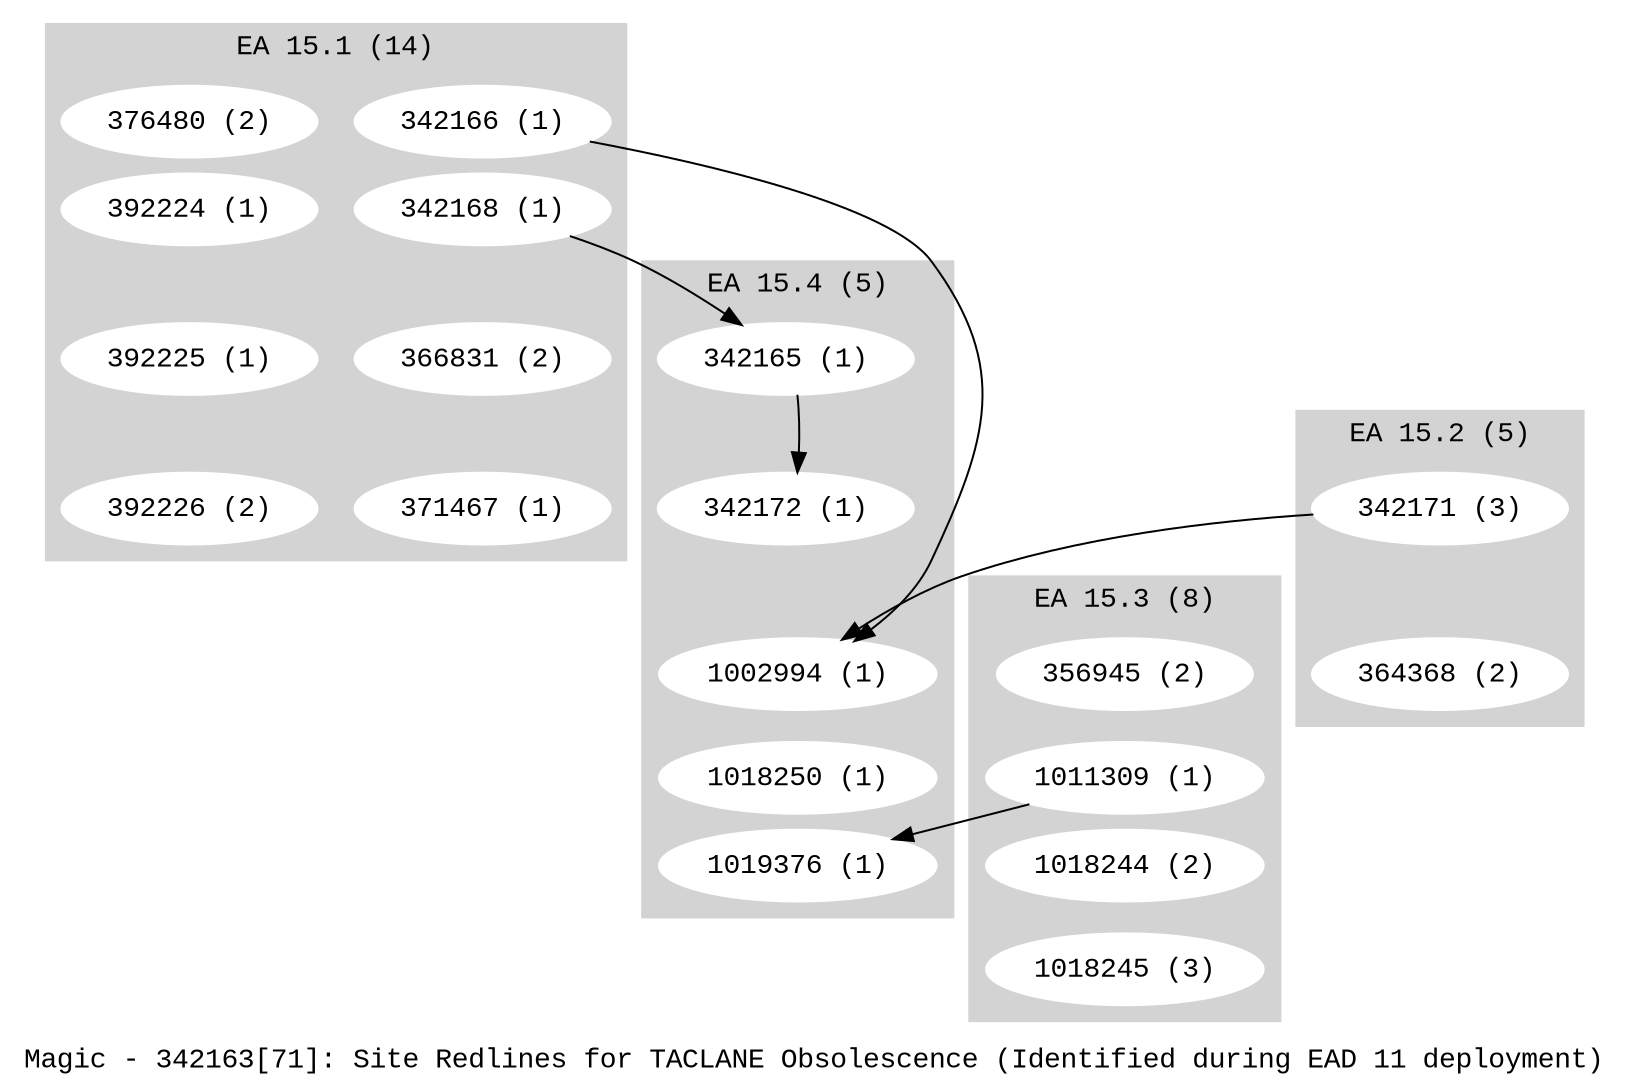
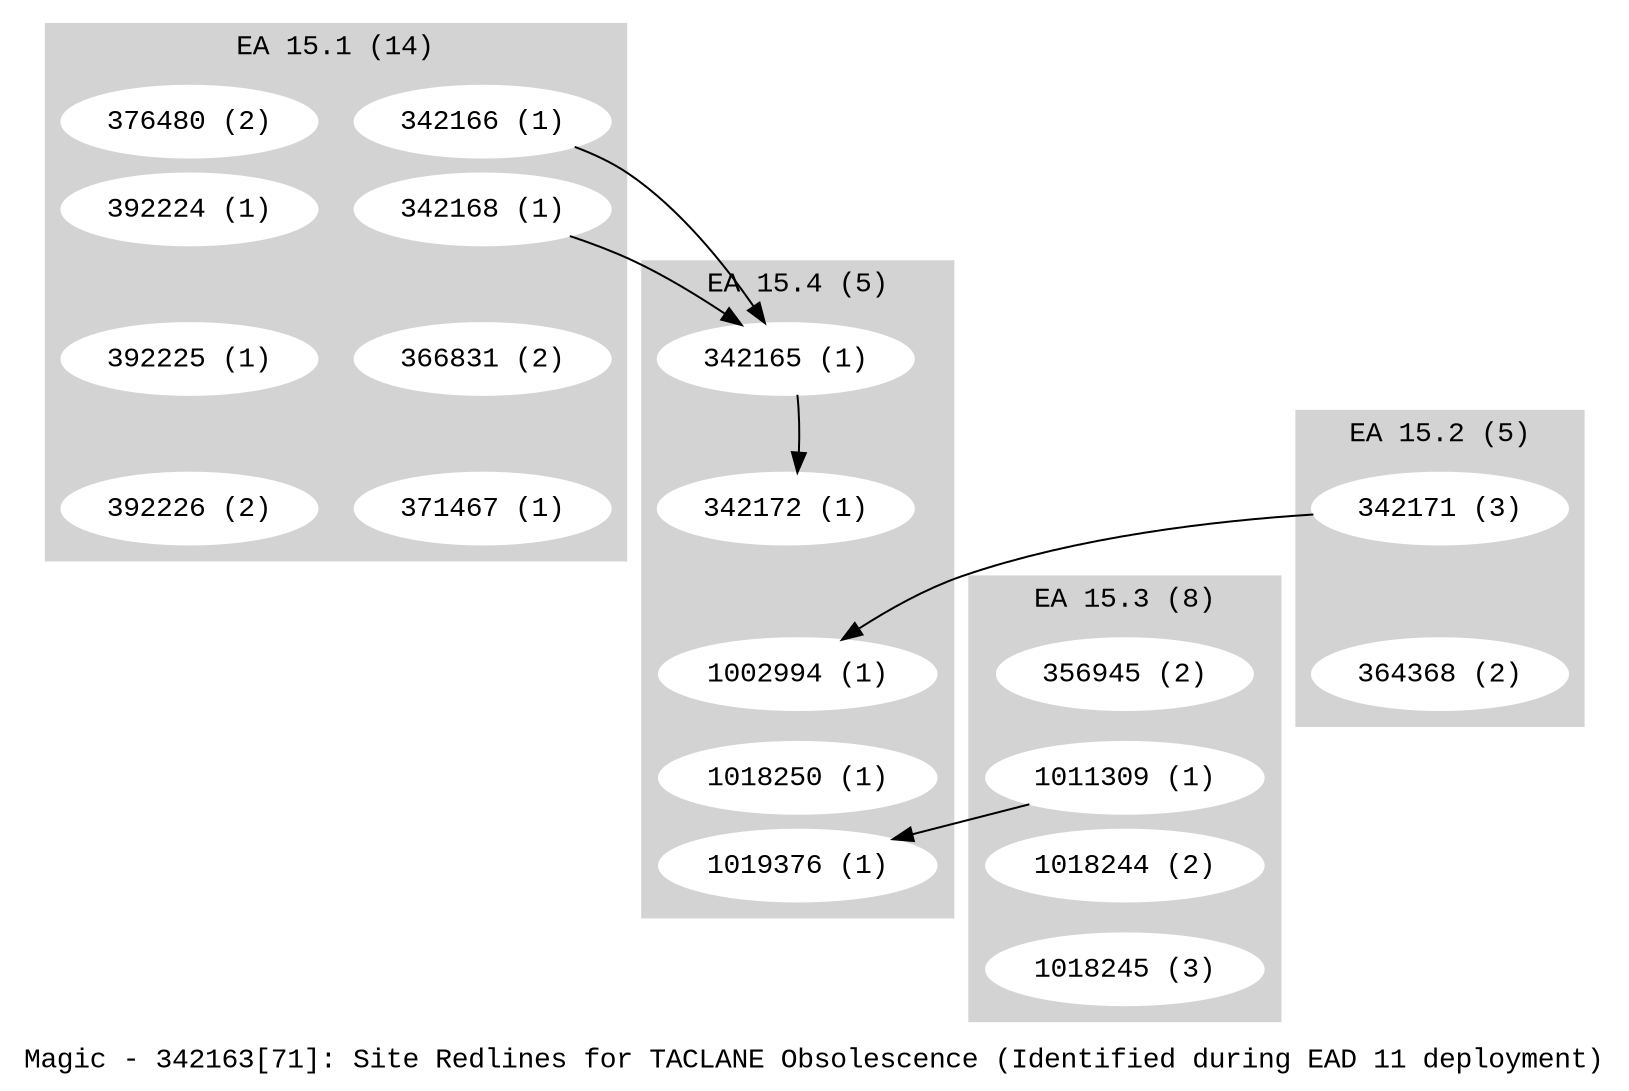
(905, 238) -> (676, 213)
